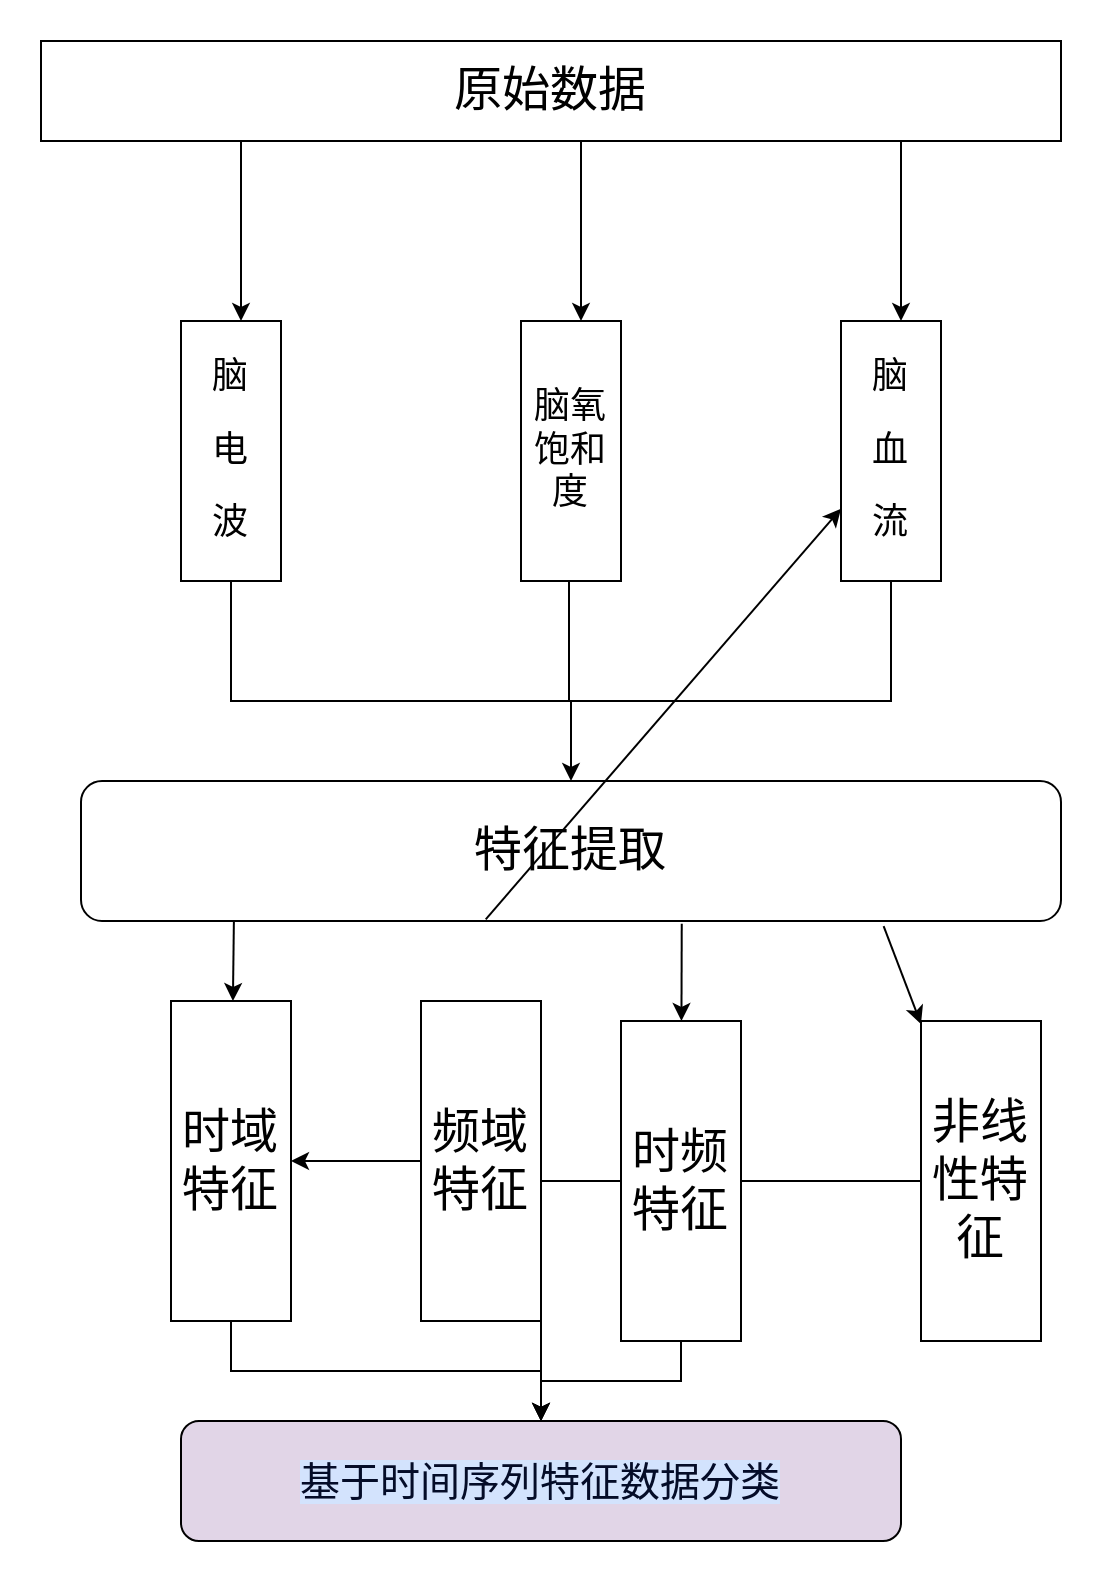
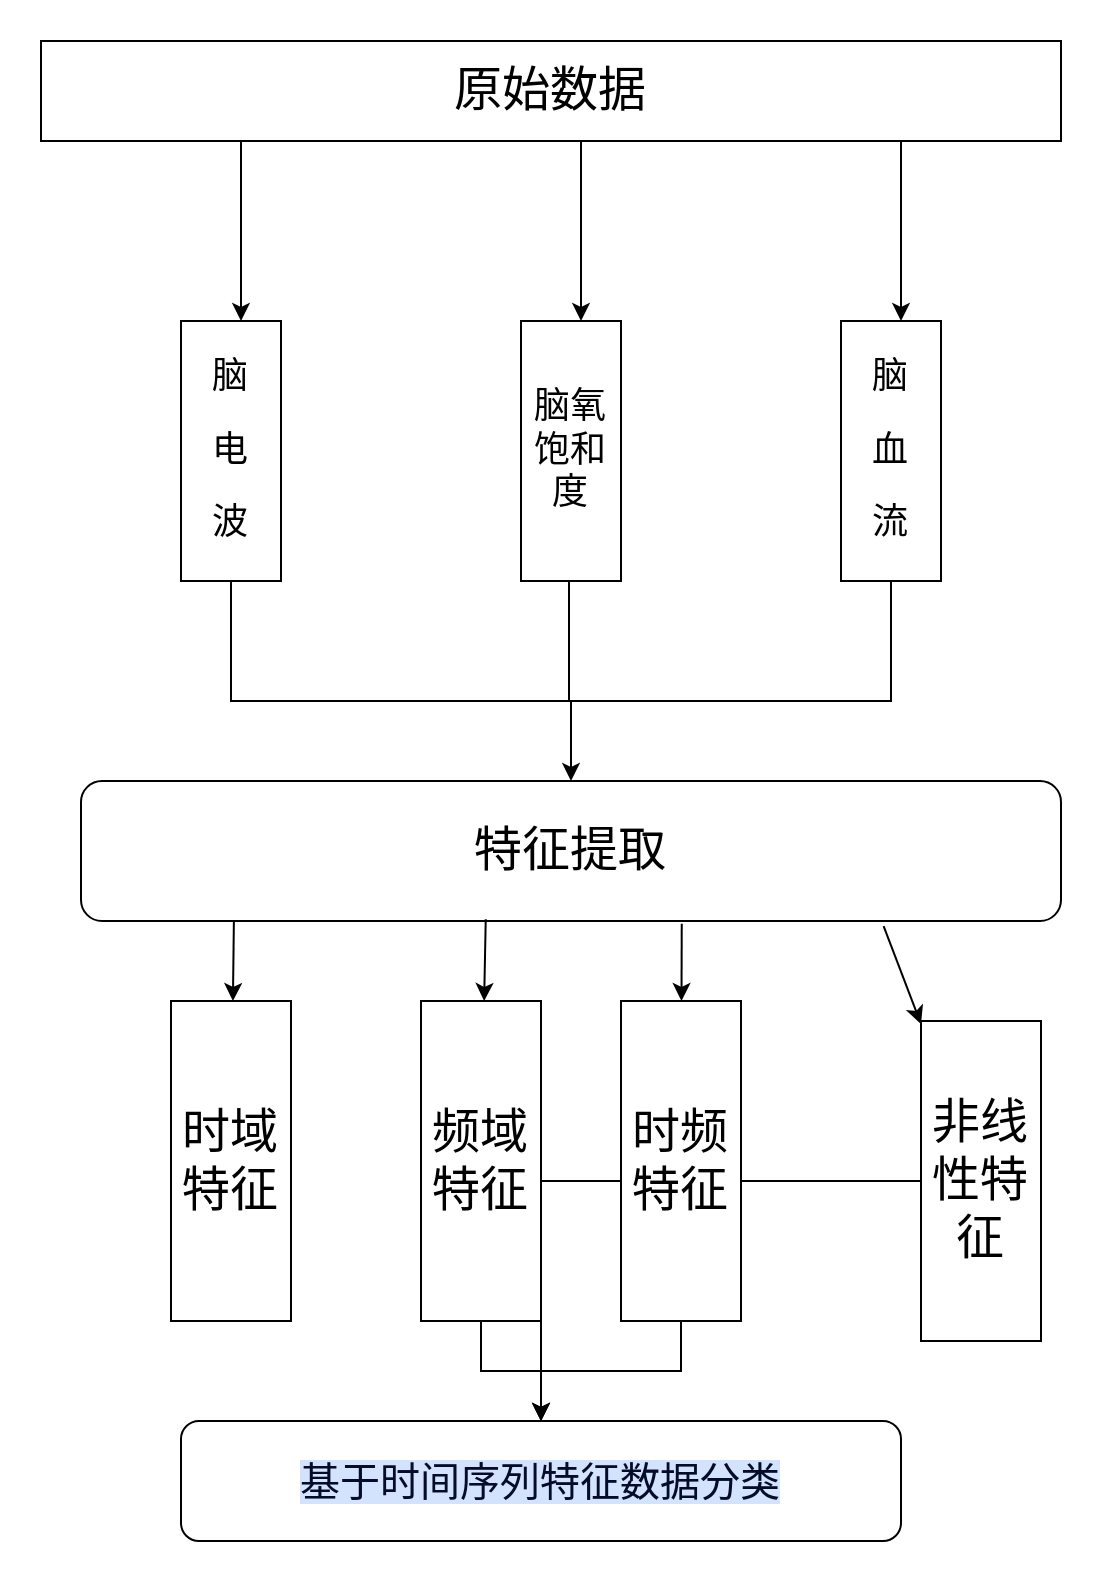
(578, 813) -> (485, 954)
(363, 1161) -> (481, 1344)
(681, 1181) -> (681, 1161)
(329, 1371) -> none
(541, 1481) -> (541, 1481)
